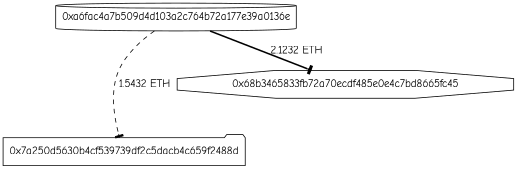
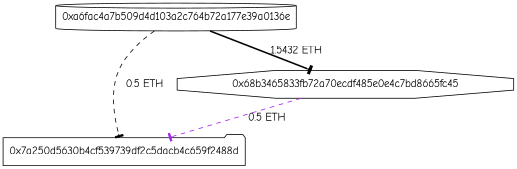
(296, 51) -> (296, 51)
(145, 84) -> (145, 84)
none -> (237, 117)
